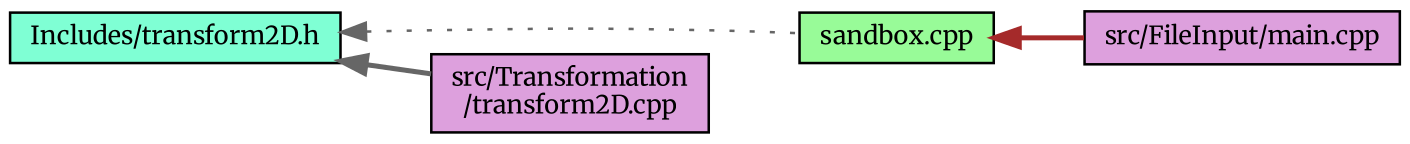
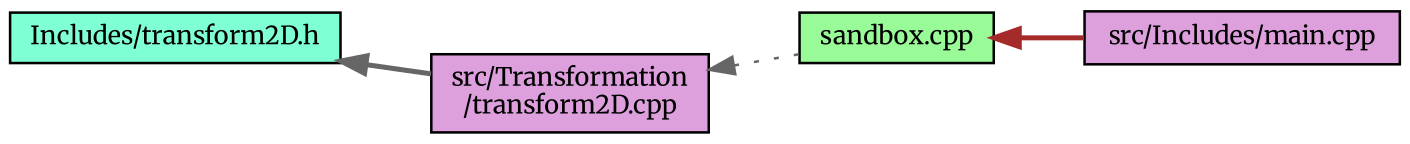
(583, 29) -> (767, 60)
(1242, 38) -> (1242, 38)
